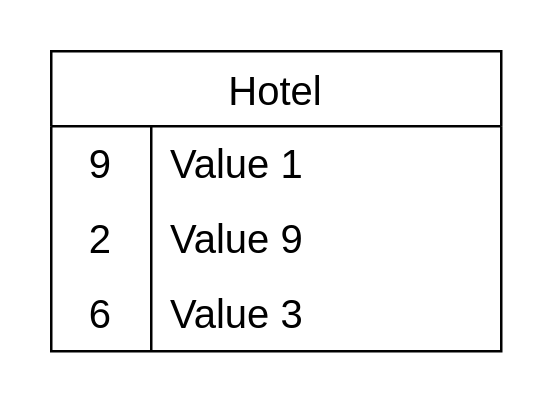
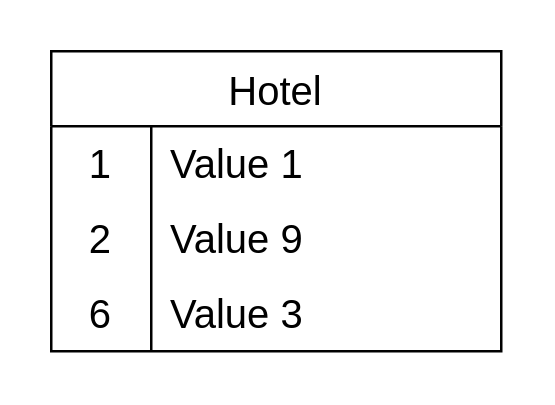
(101, 164) -> (101, 164)
